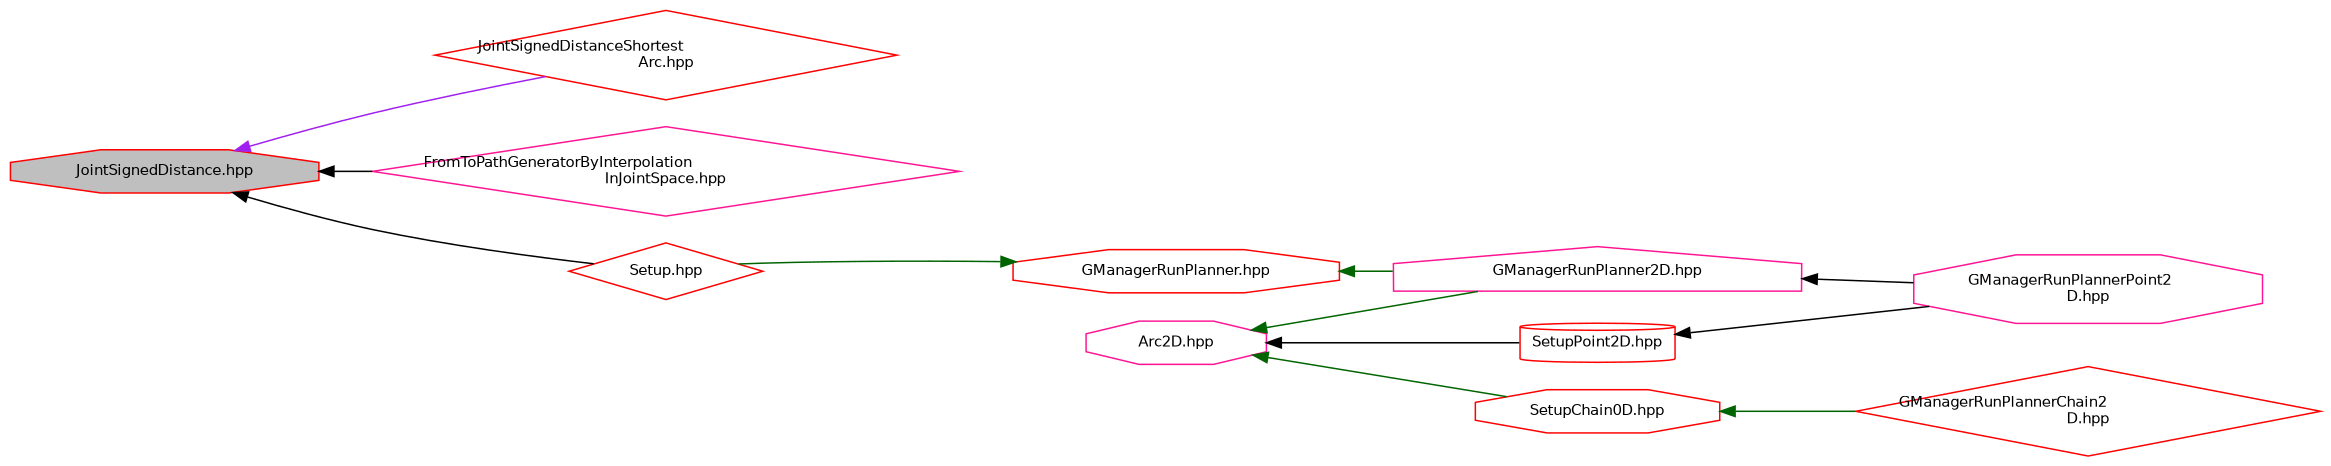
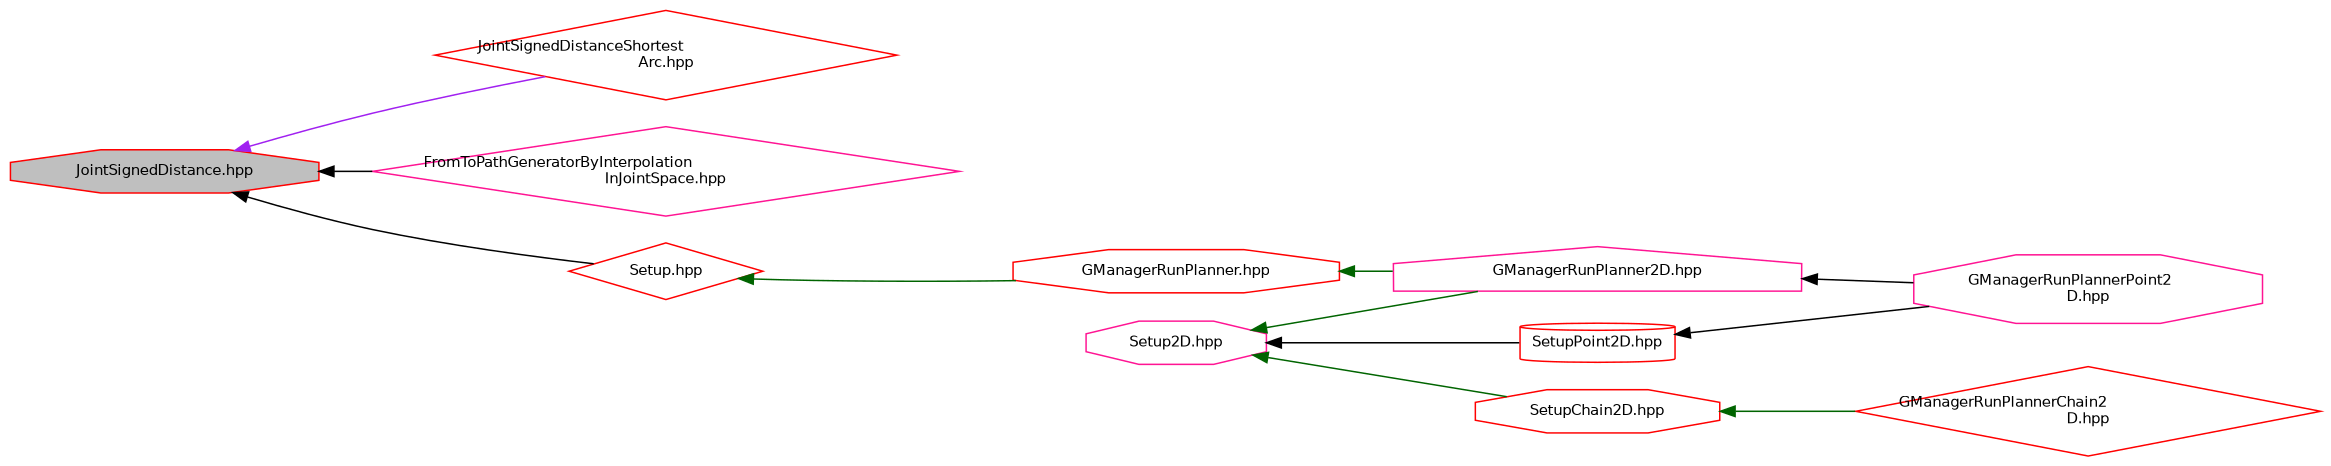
(869, 261) -> (885, 281)
(1176, 343) -> (1176, 343)
(1598, 411) -> (1598, 411)
